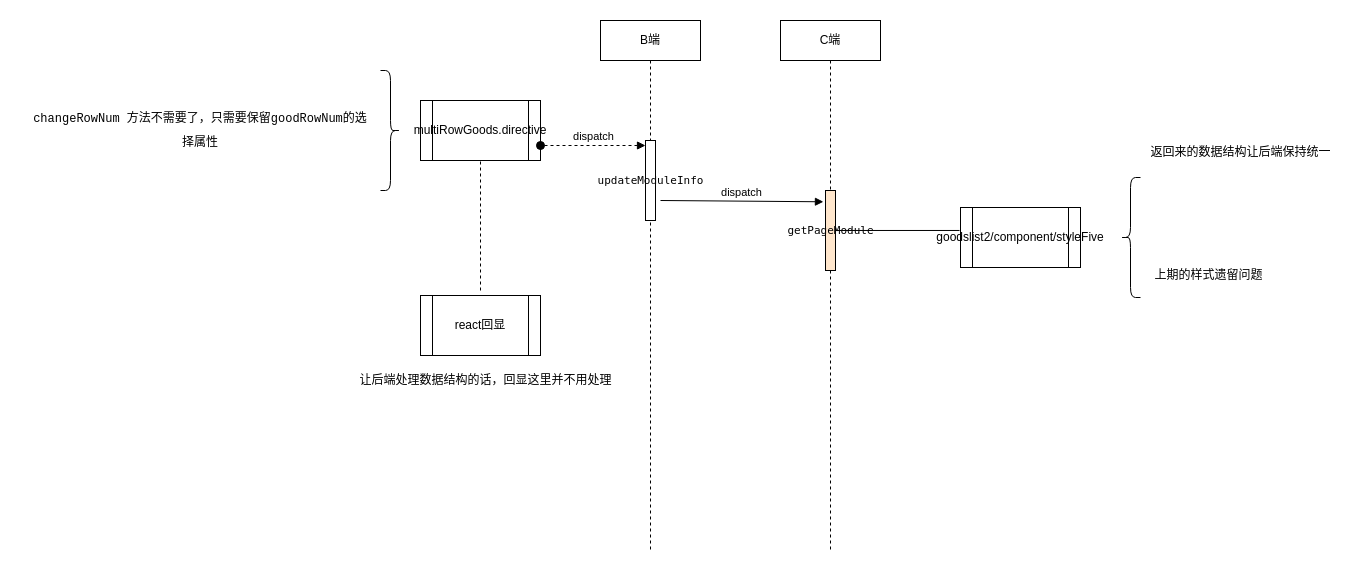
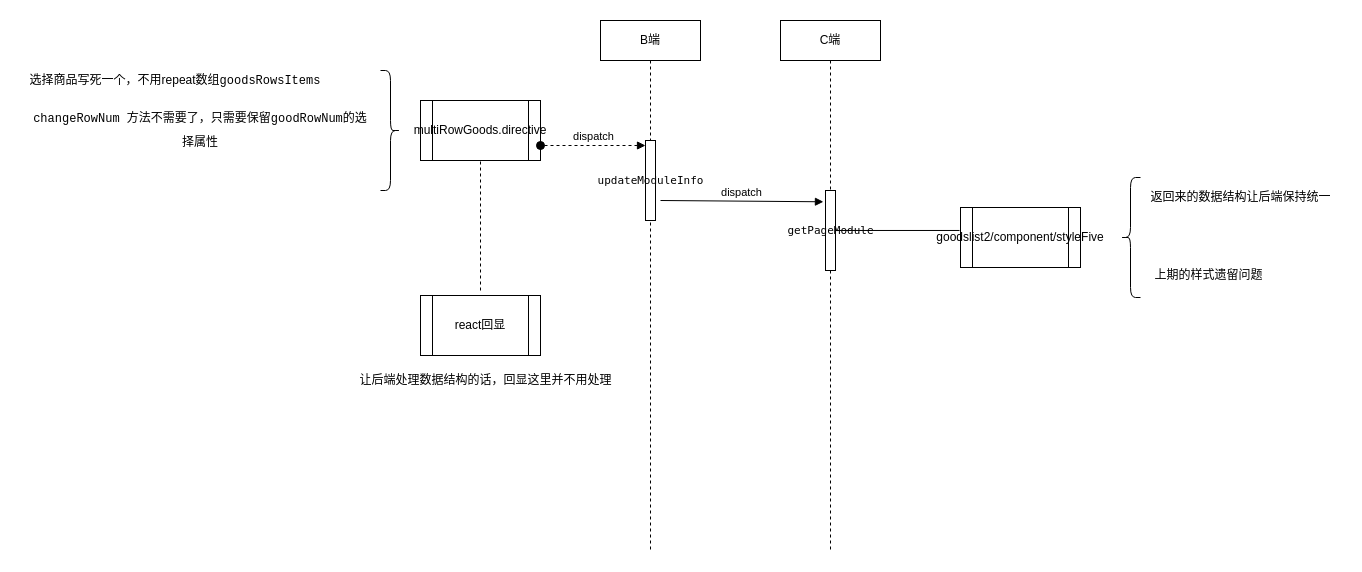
none -> (176, 81)
(1241, 153) -> (1241, 198)
(831, 231) -> (831, 231)
